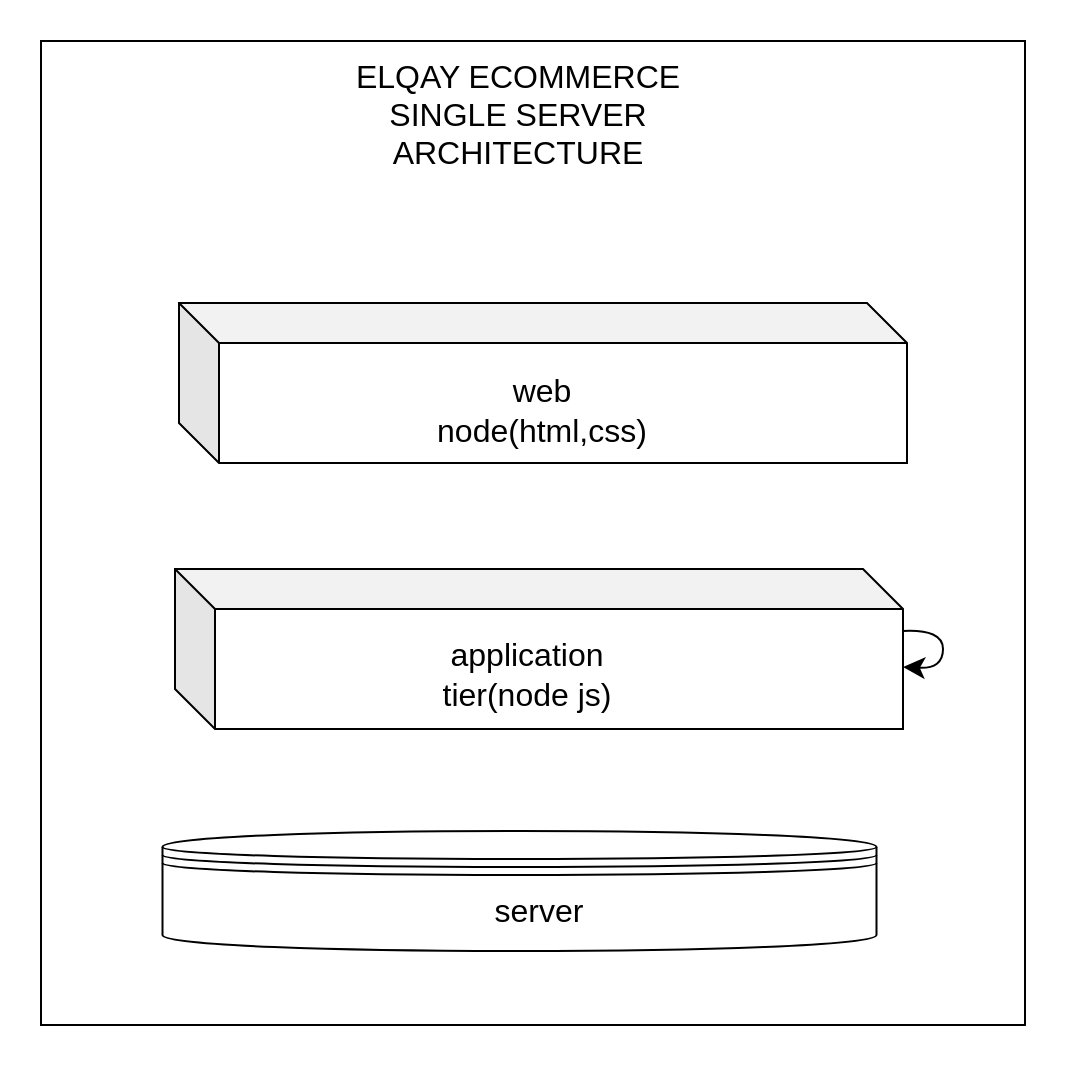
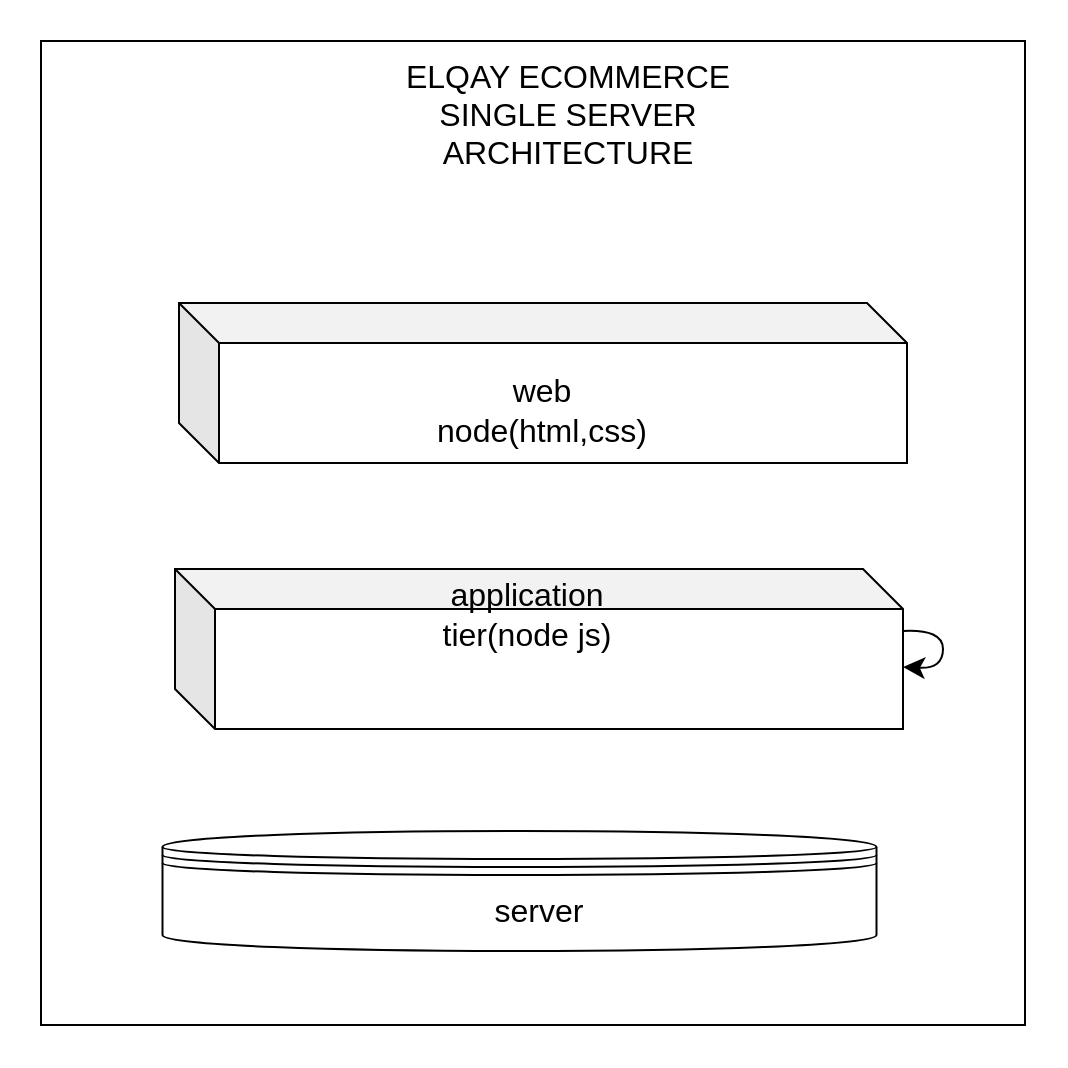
(520, 115) -> (570, 115)
(528, 675) -> (528, 615)
